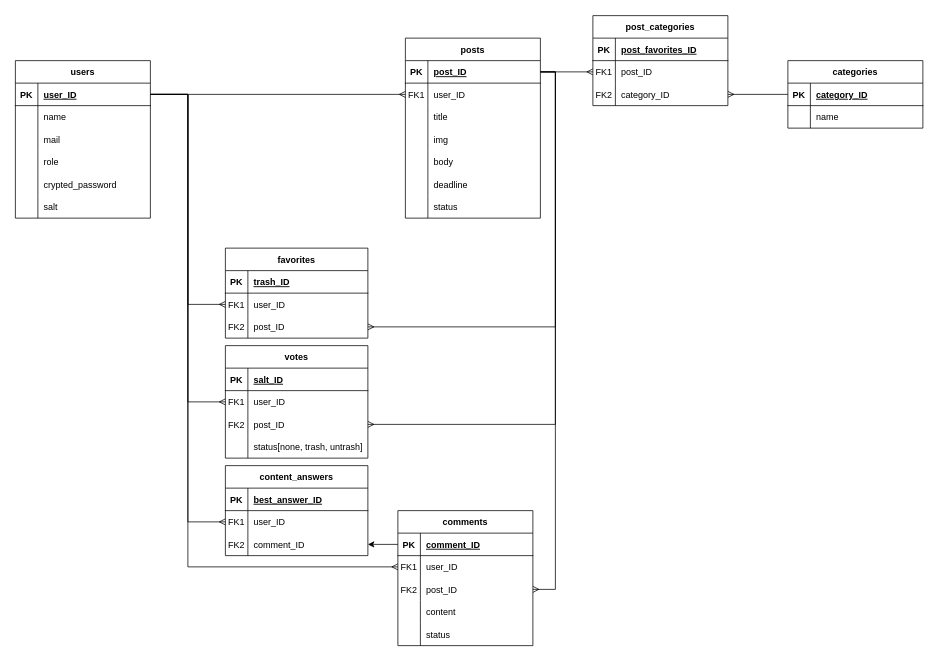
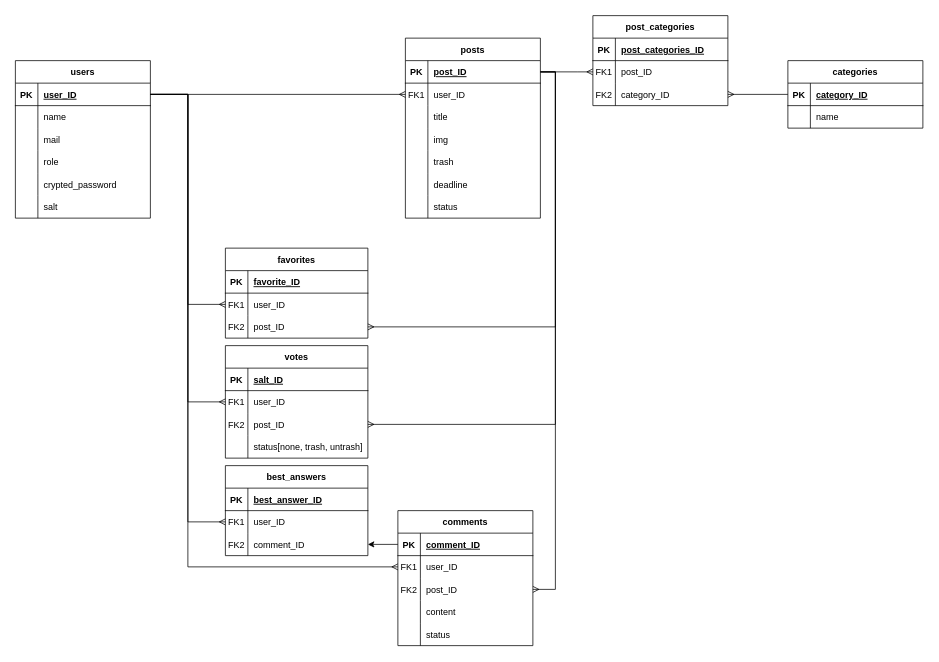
(663, 50) -> (665, 50)
(444, 162) -> (446, 162)
(274, 282) -> (280, 282)
(296, 477) -> (296, 477)
